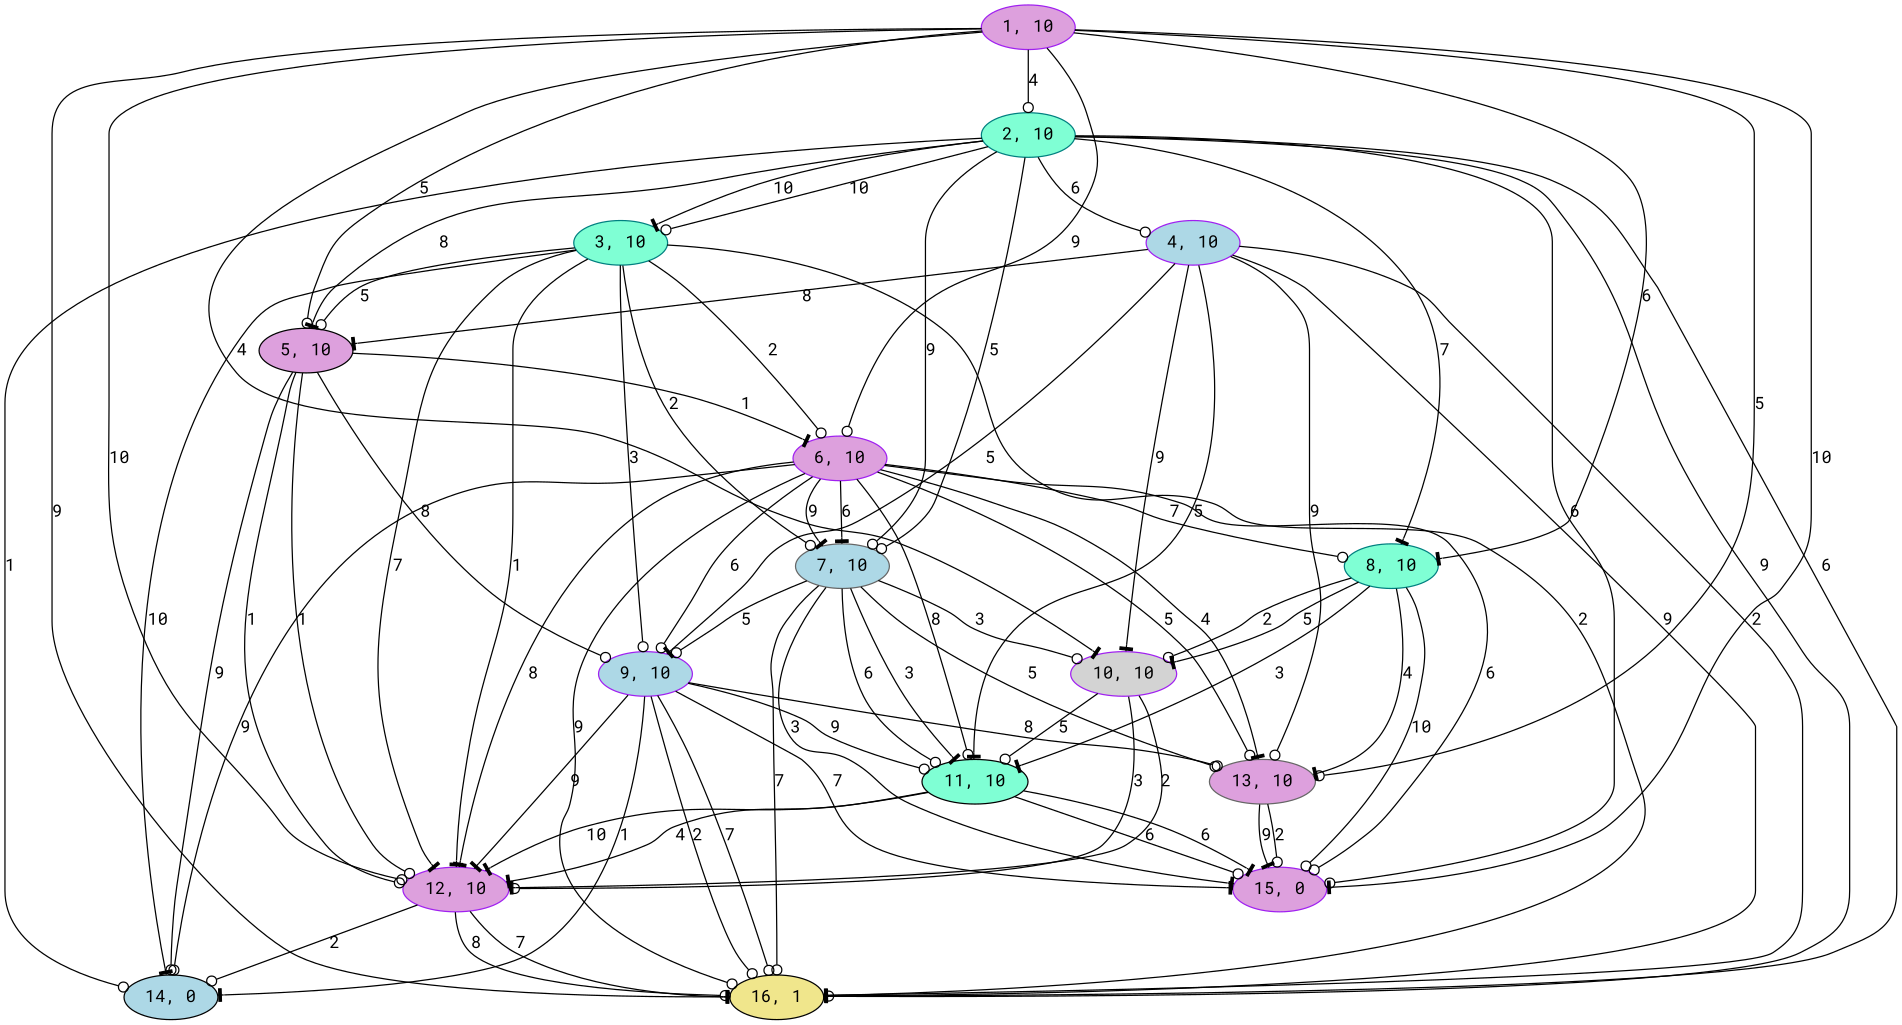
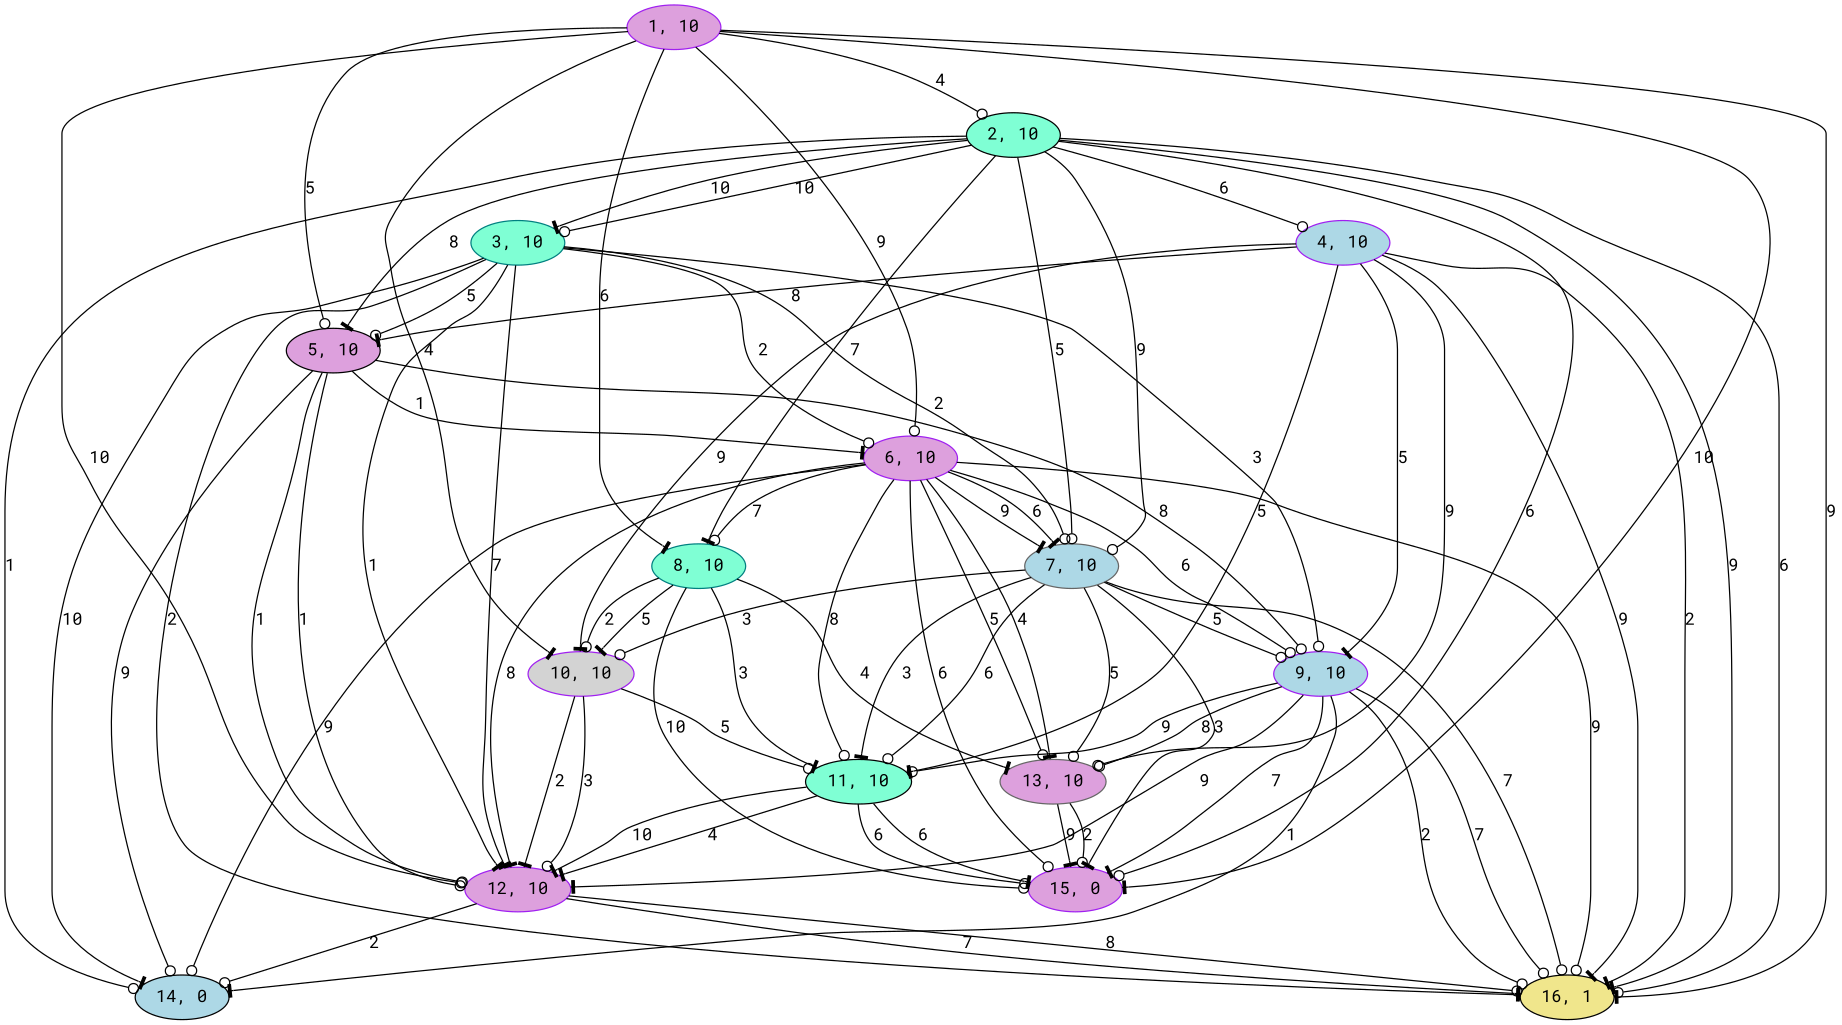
(1028, 135) -> (1013, 135)
(1754, 237) -> none
